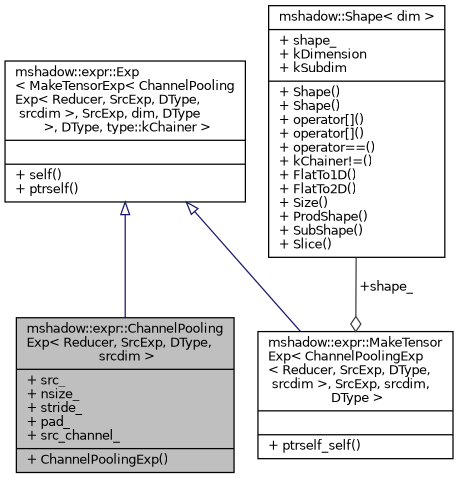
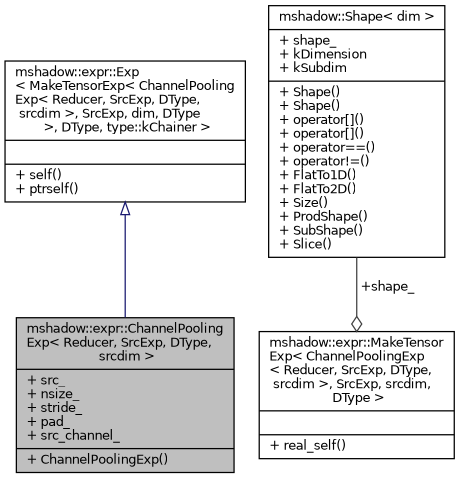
(326, 162) -> (325, 162)
(248, 272) -> none
(315, 446) -> (308, 446)
